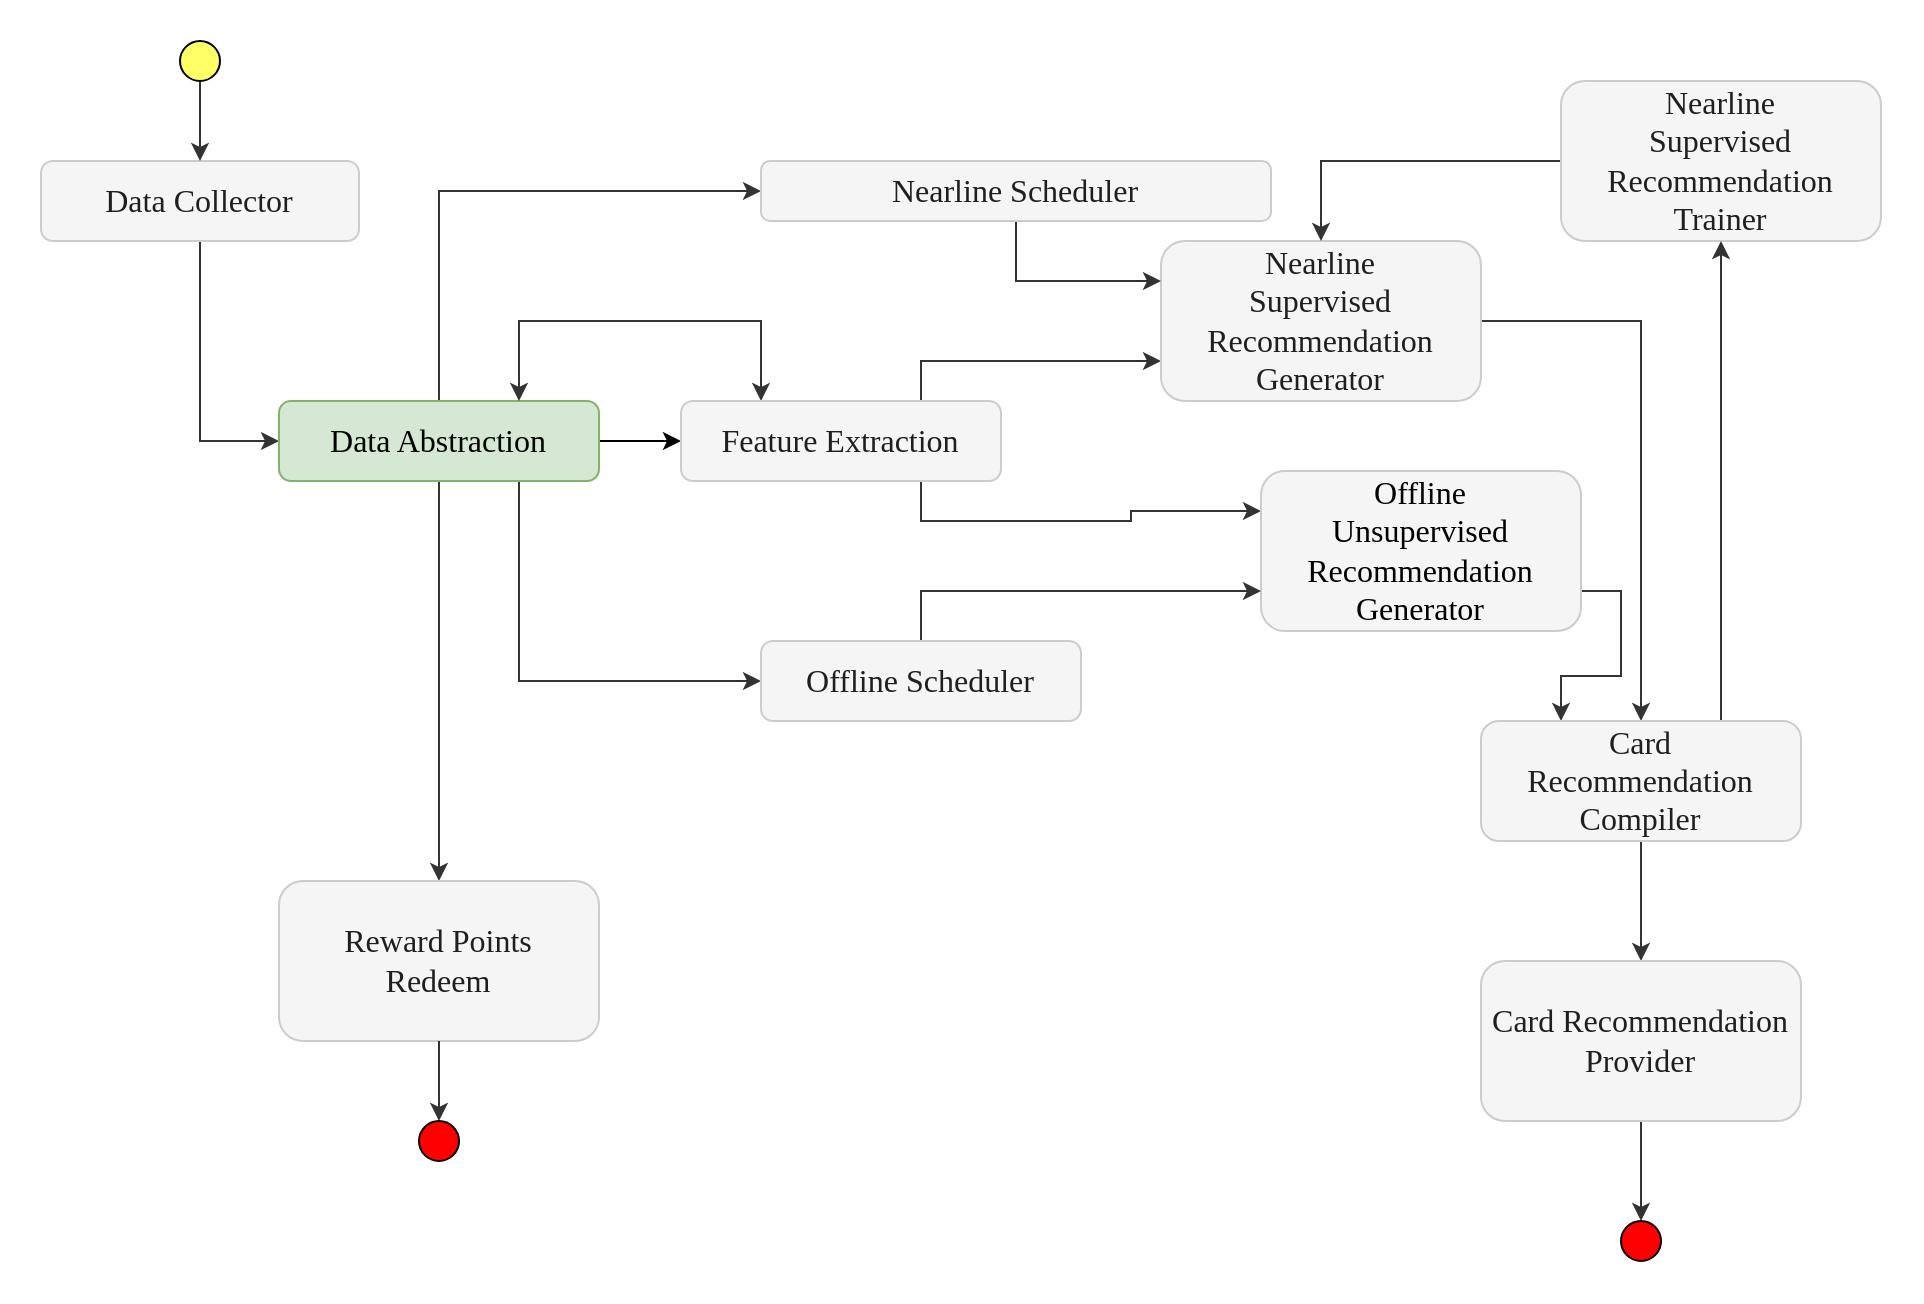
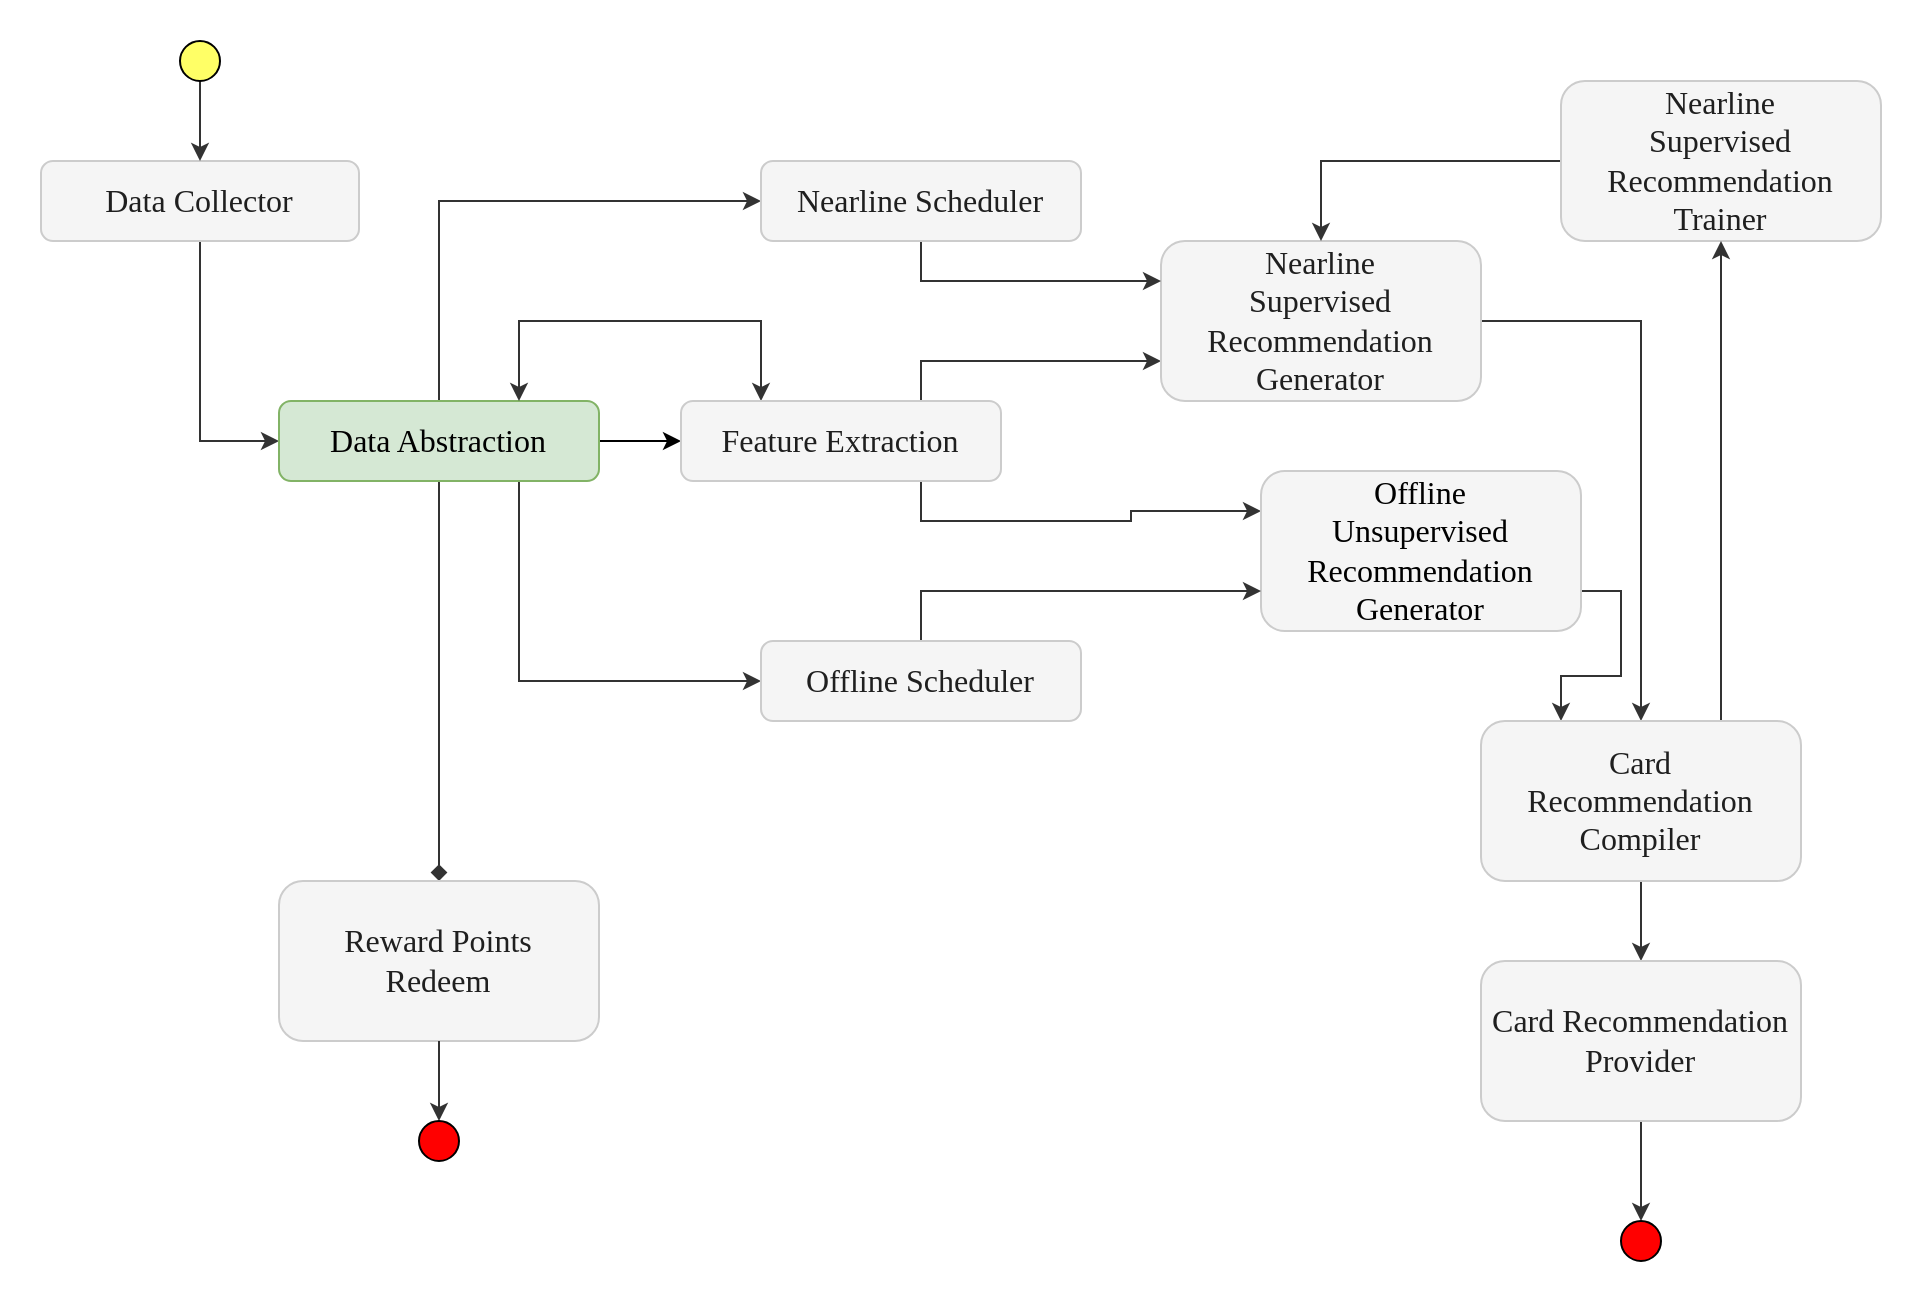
(1016, 191) -> (921, 201)
(1641, 781) -> (1641, 801)
(439, 866) -> (439, 865)
